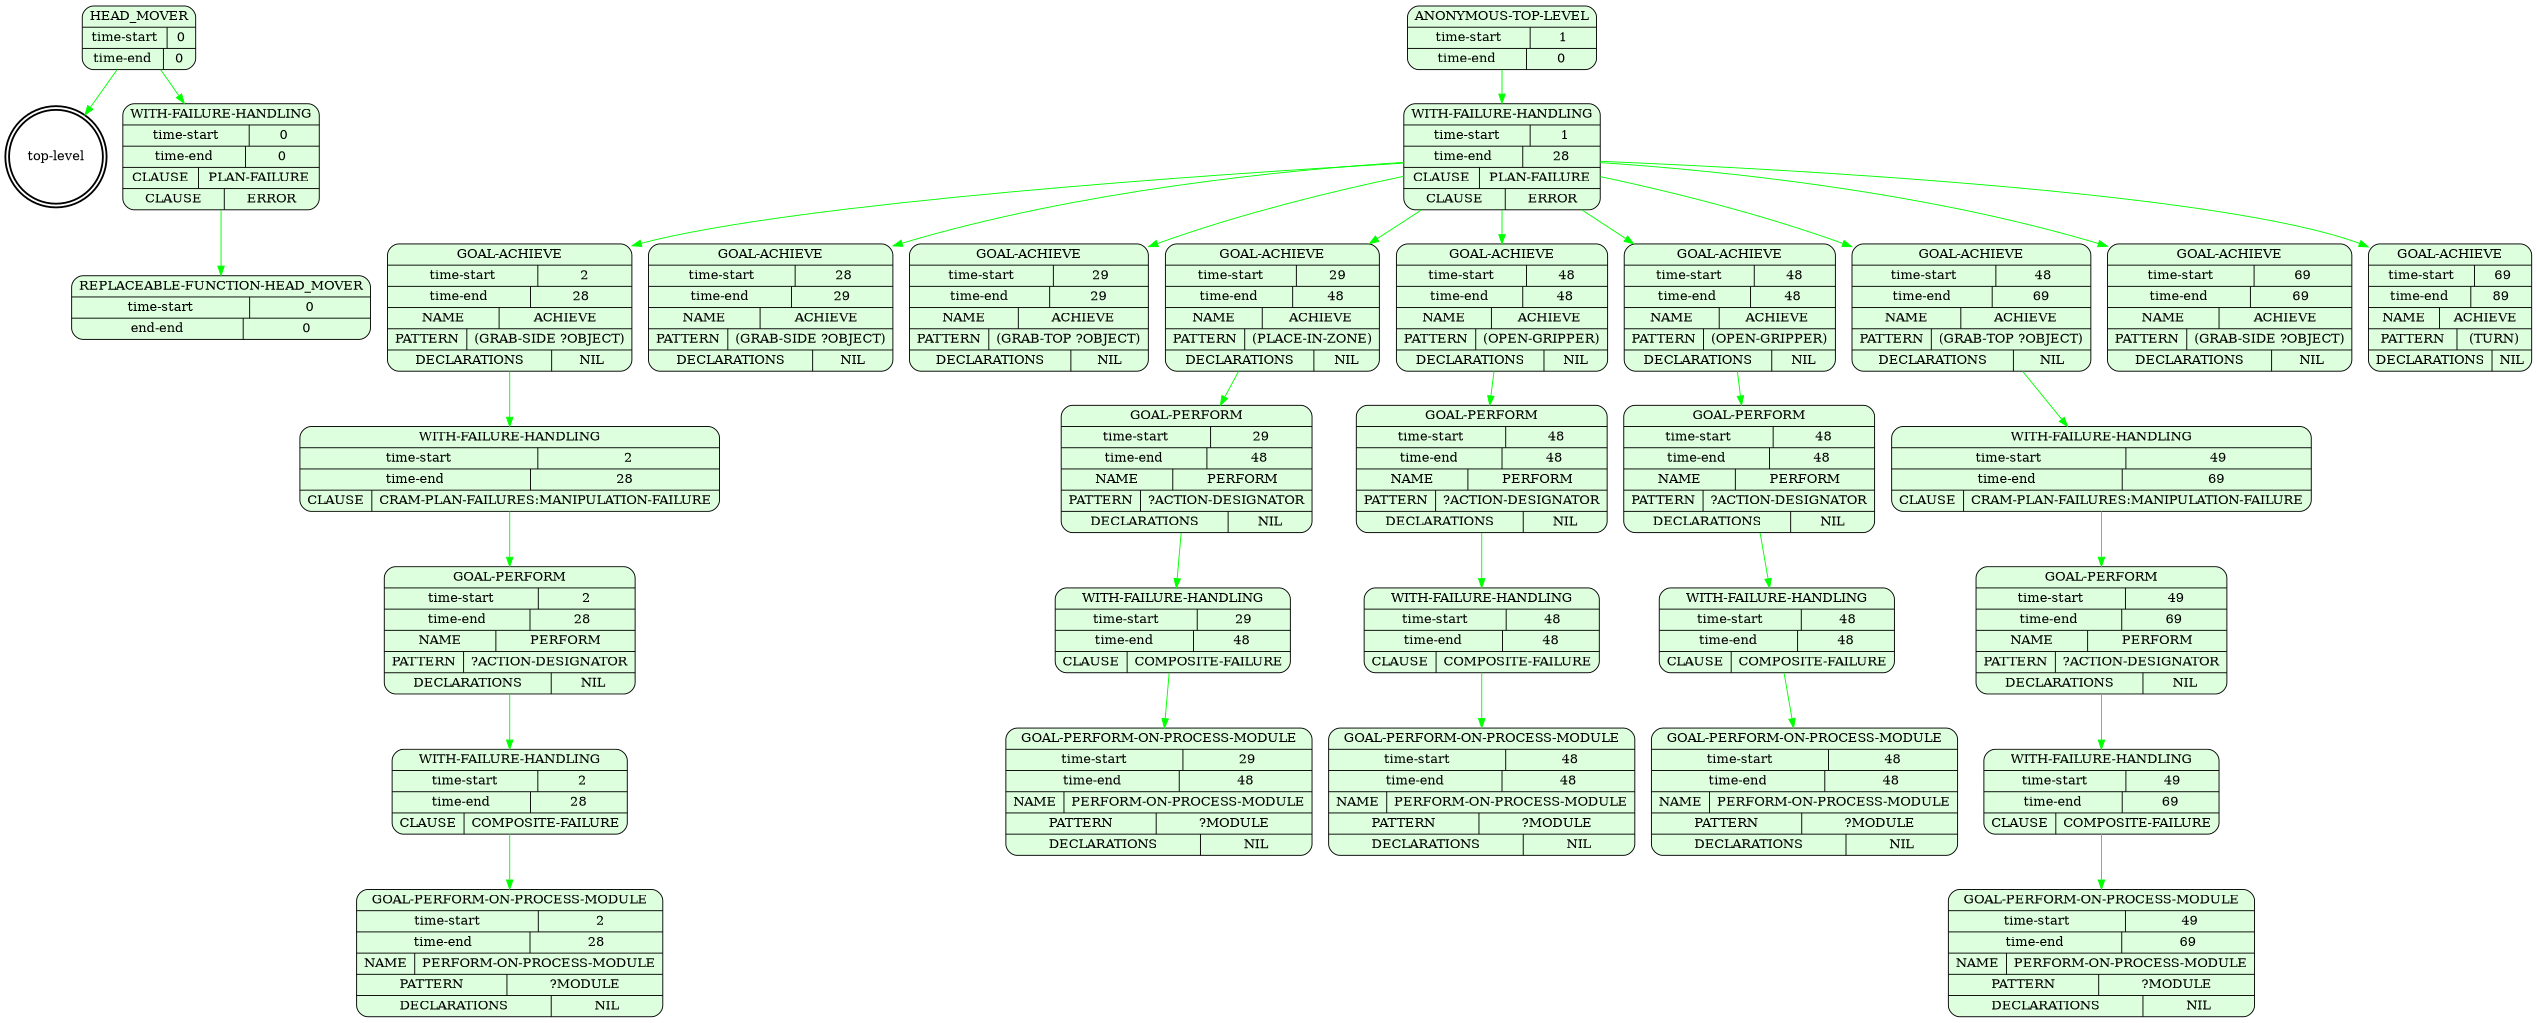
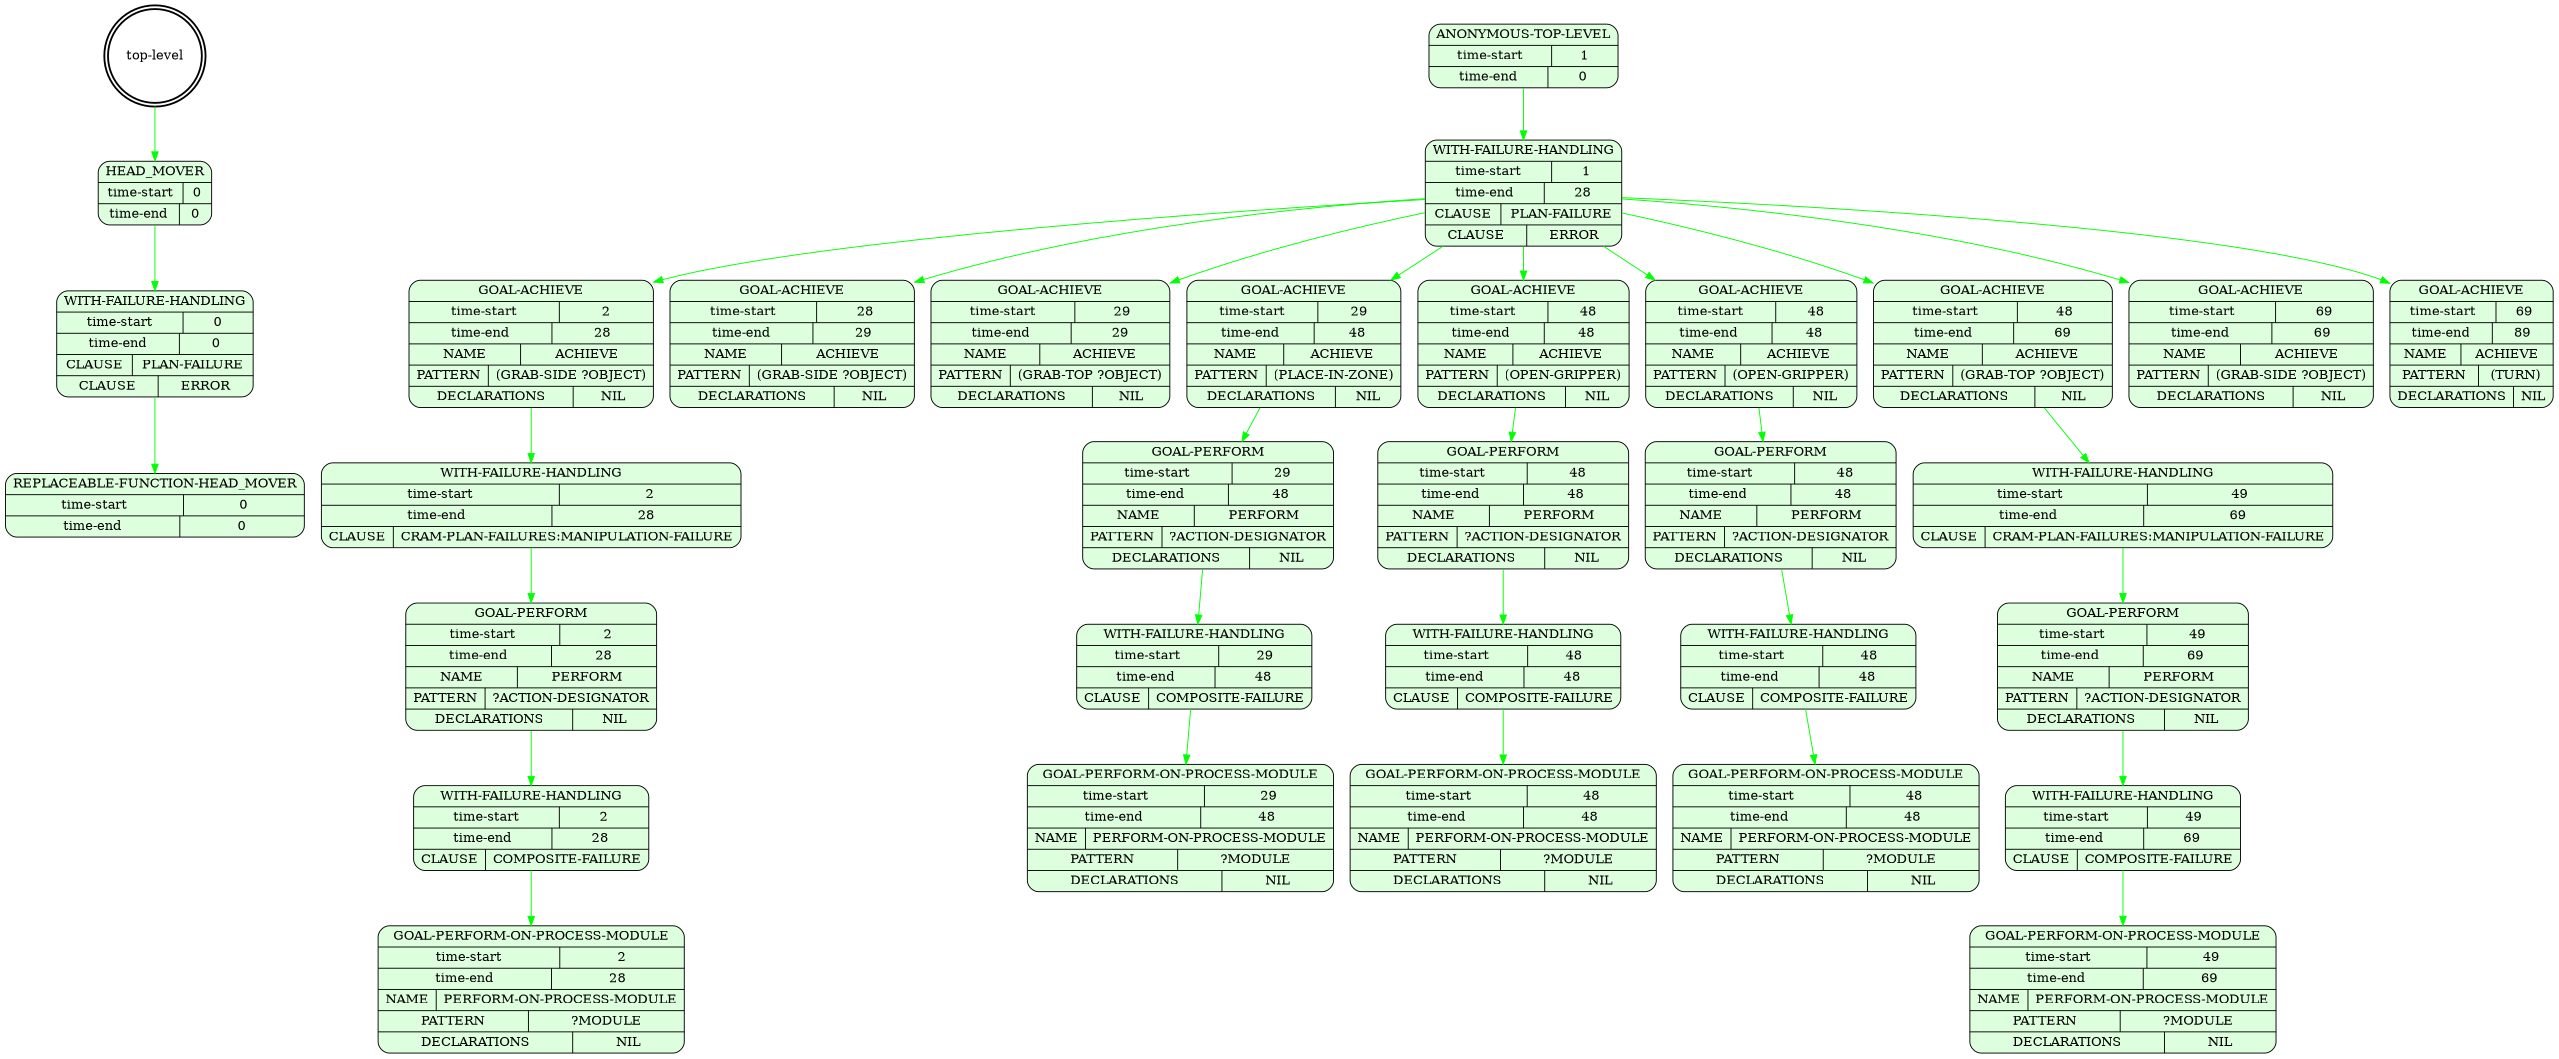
(104, 88) -> (155, 129)
(157, 328) -> (93, 526)
